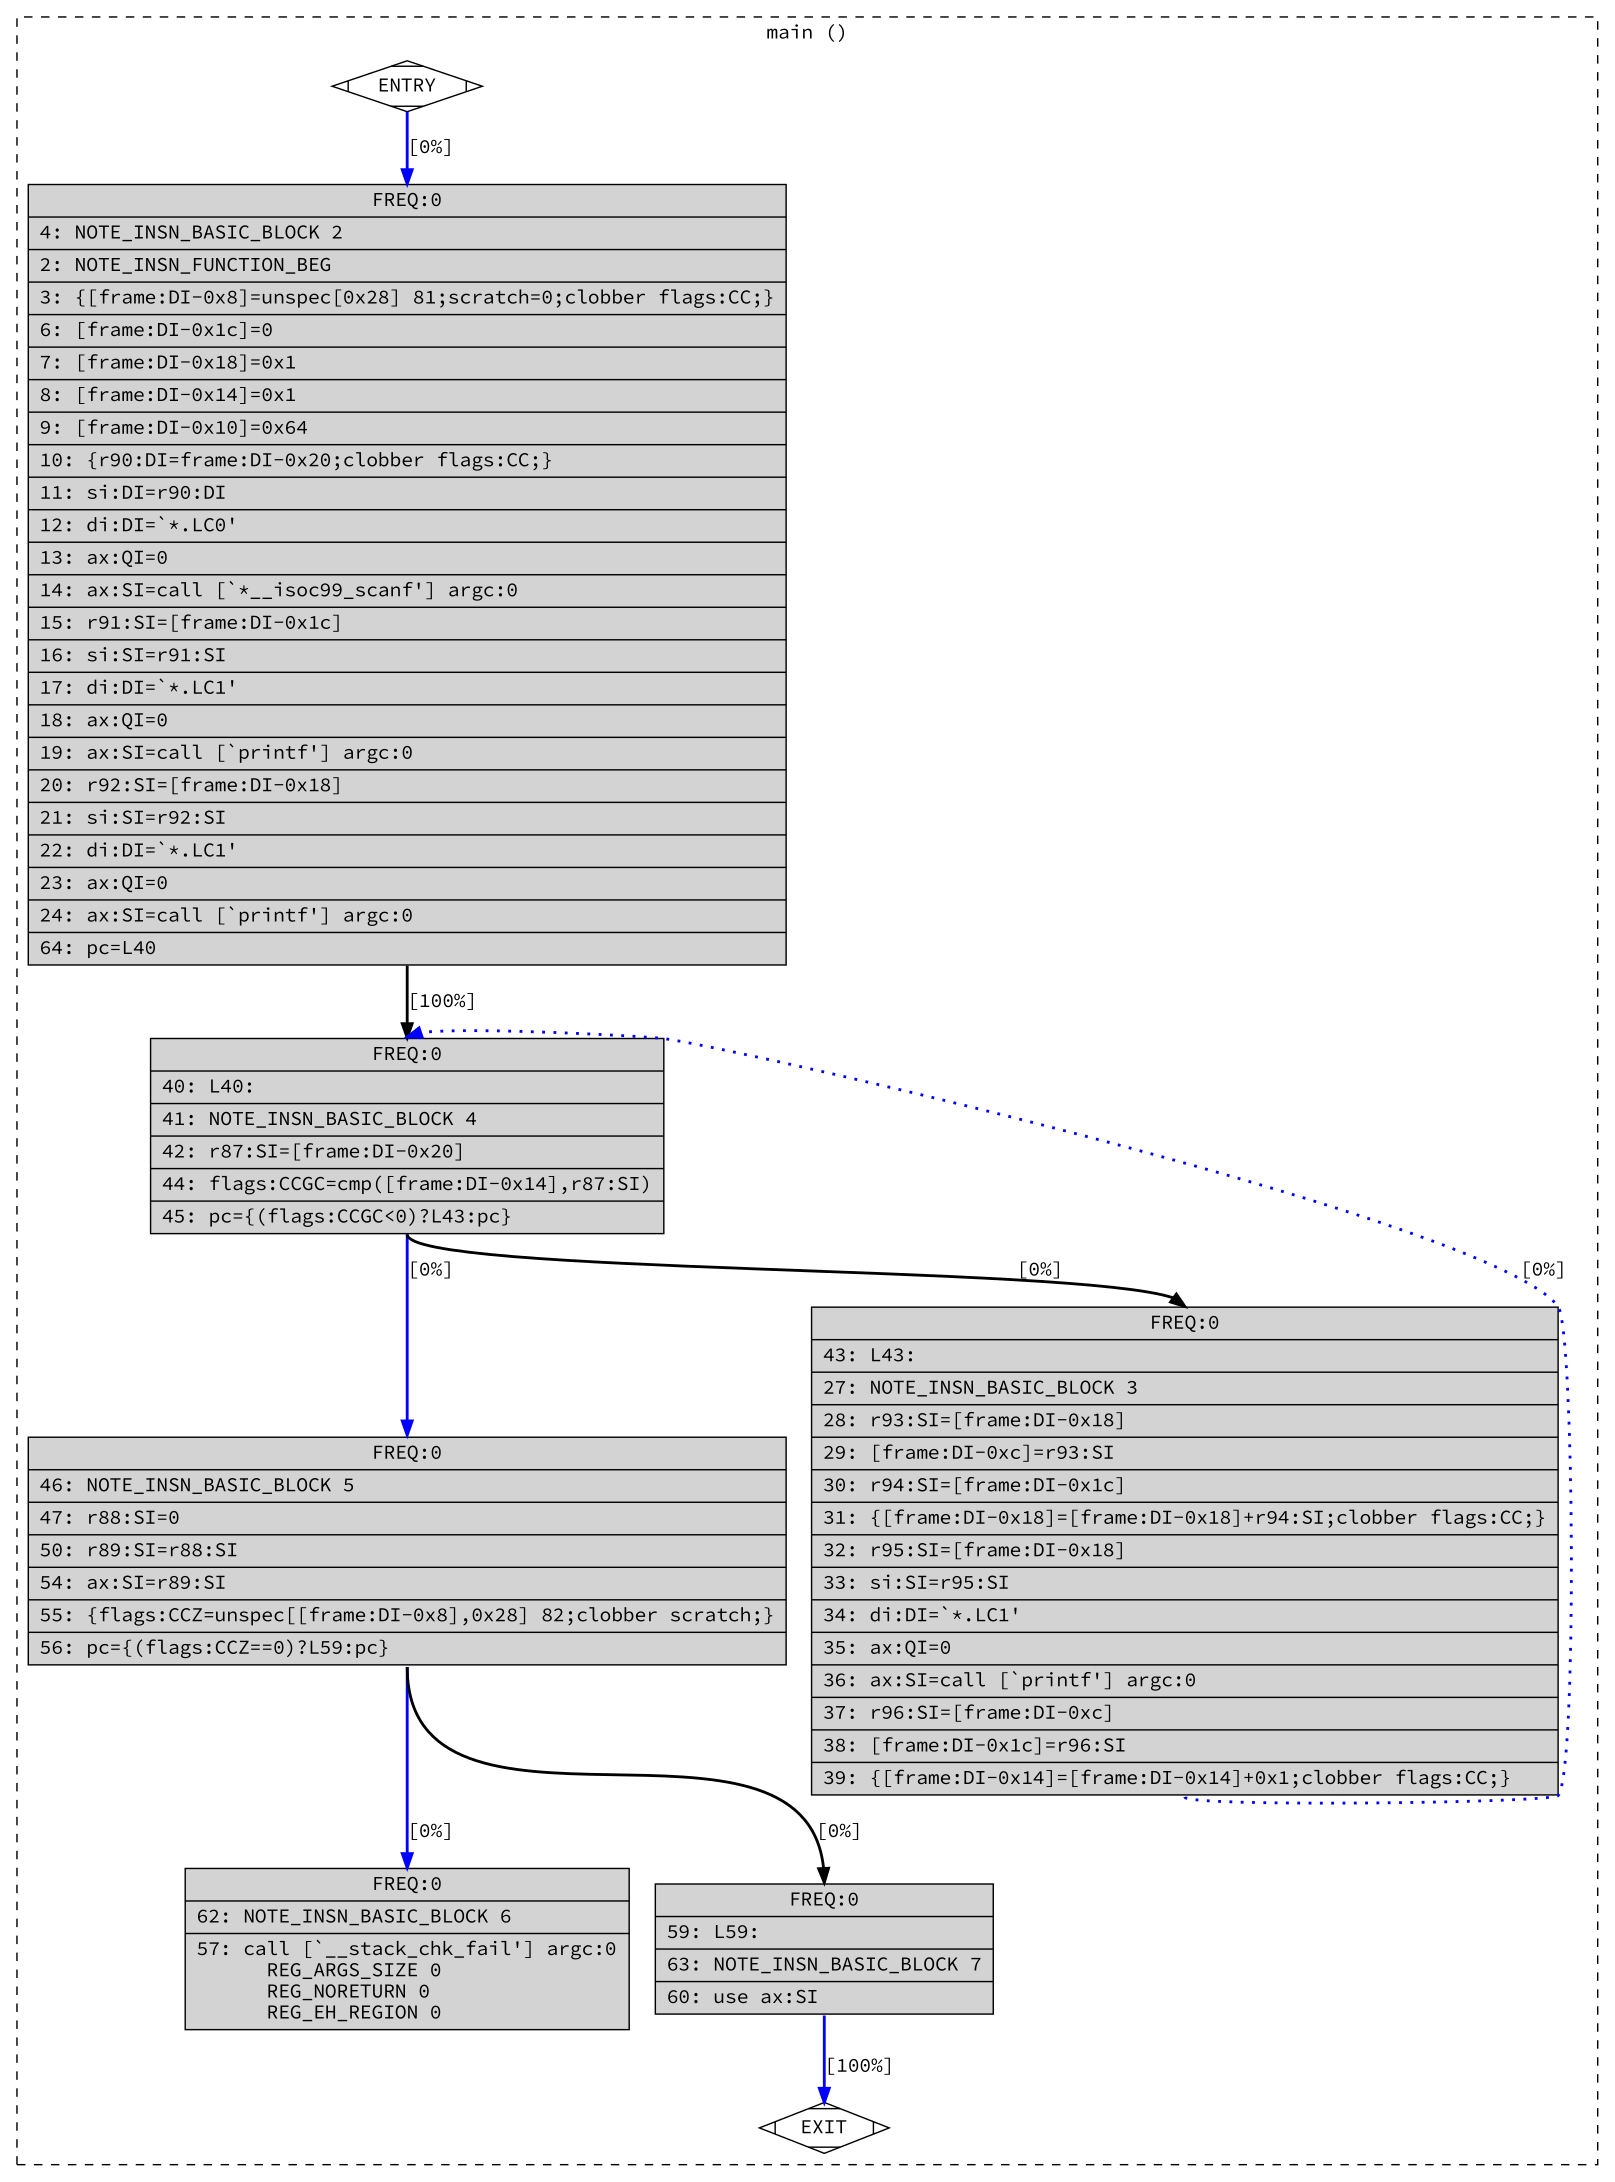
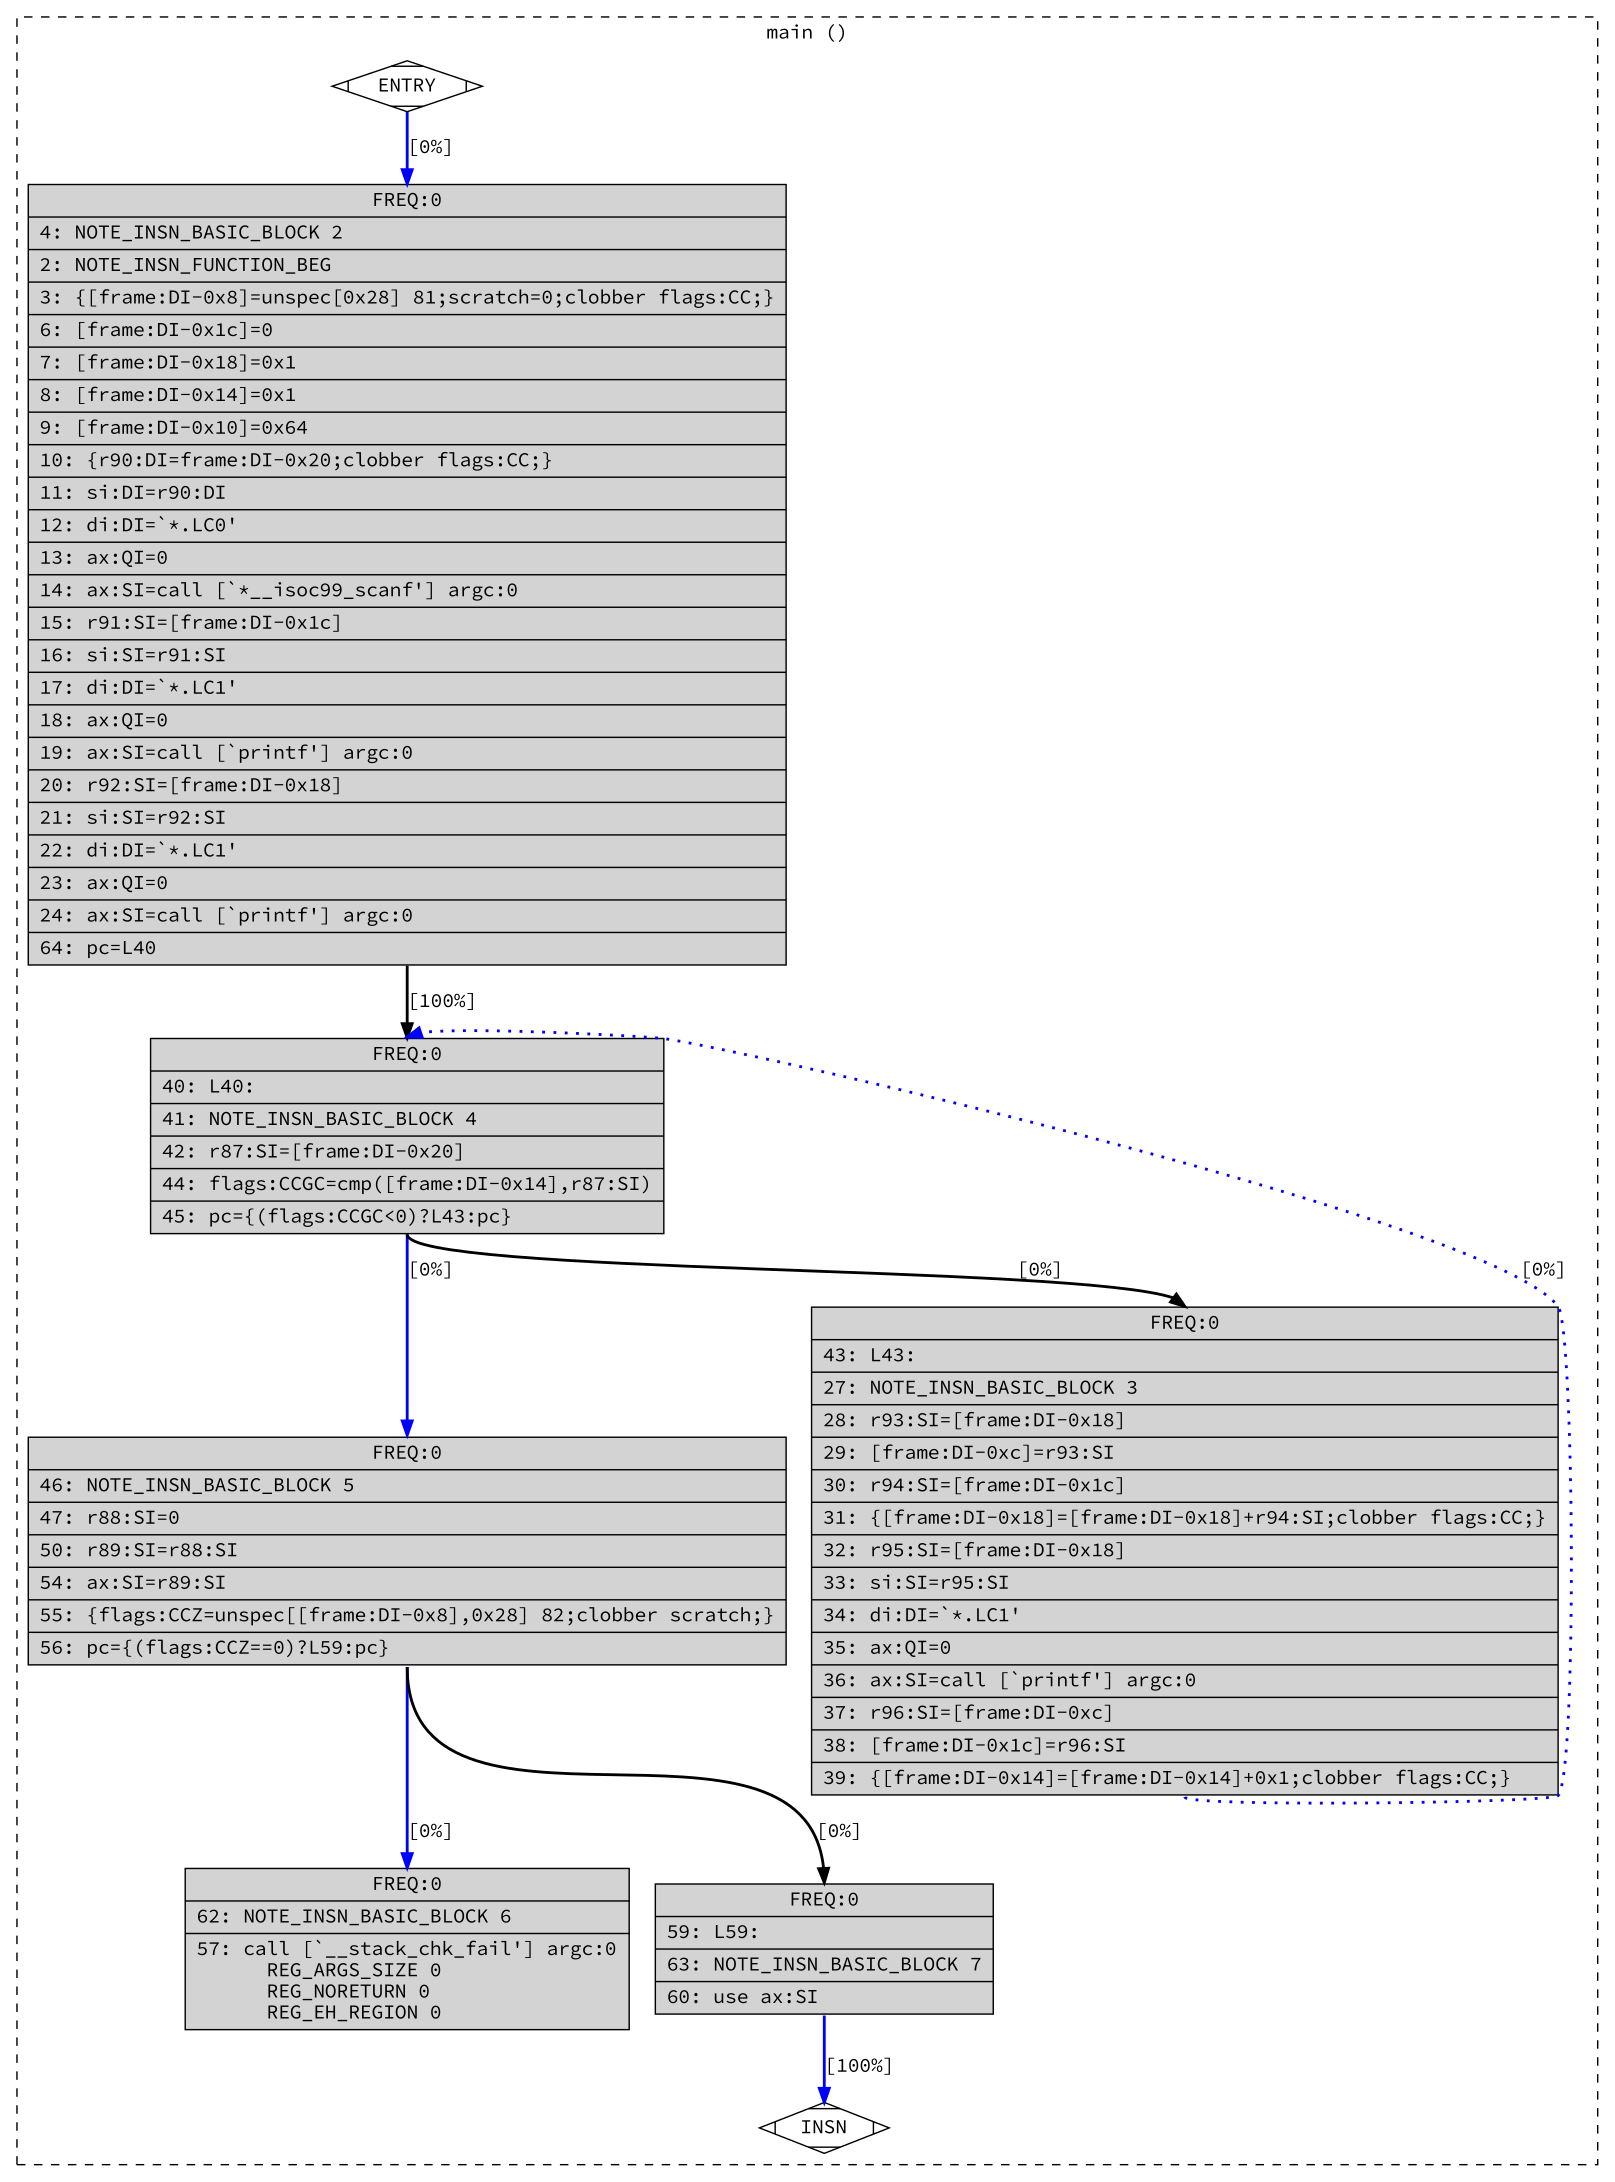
(824, 2128) -> (824, 2128)
